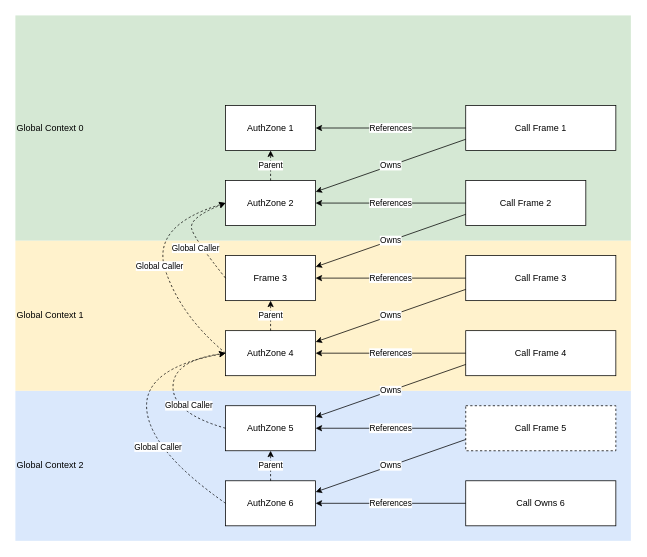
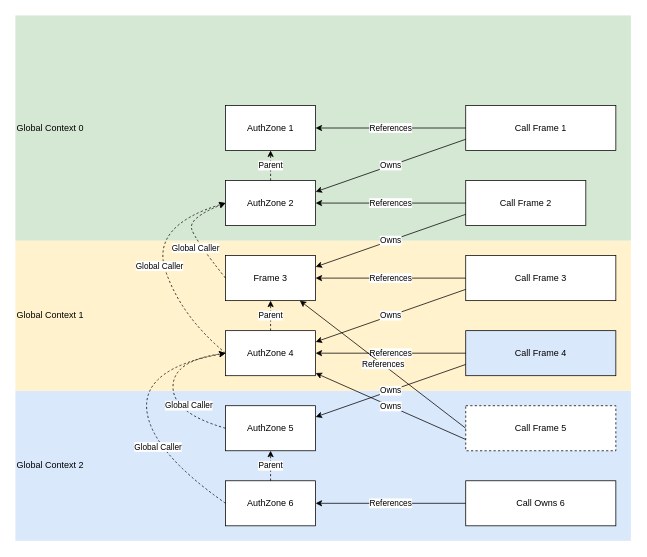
(540, 353) -> (540, 353)
(393, 428) -> (384, 366)
(393, 465) -> (377, 400)
